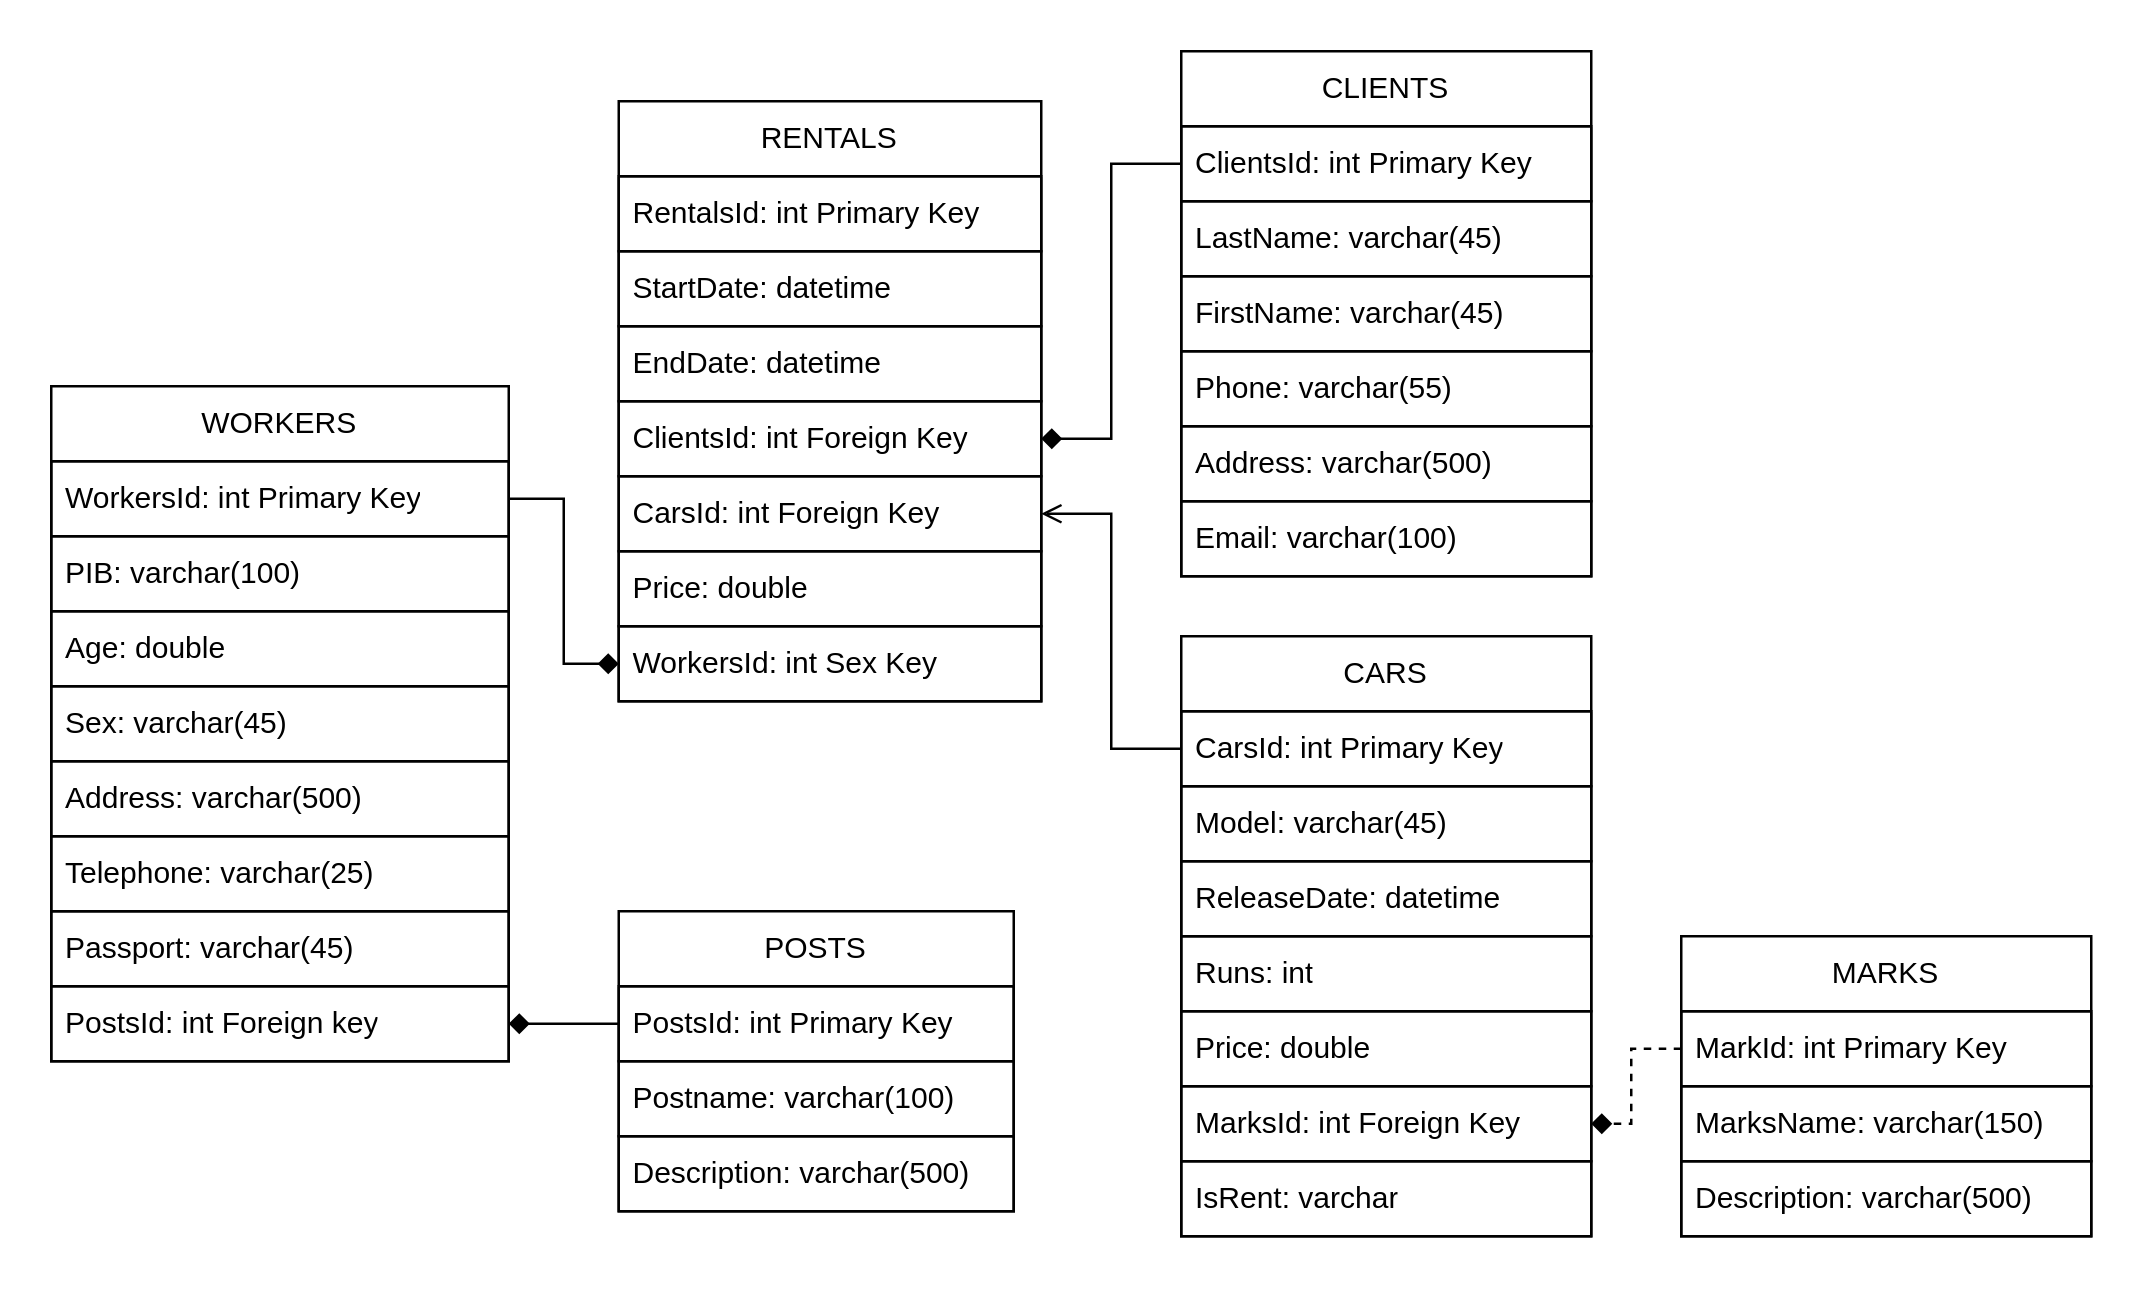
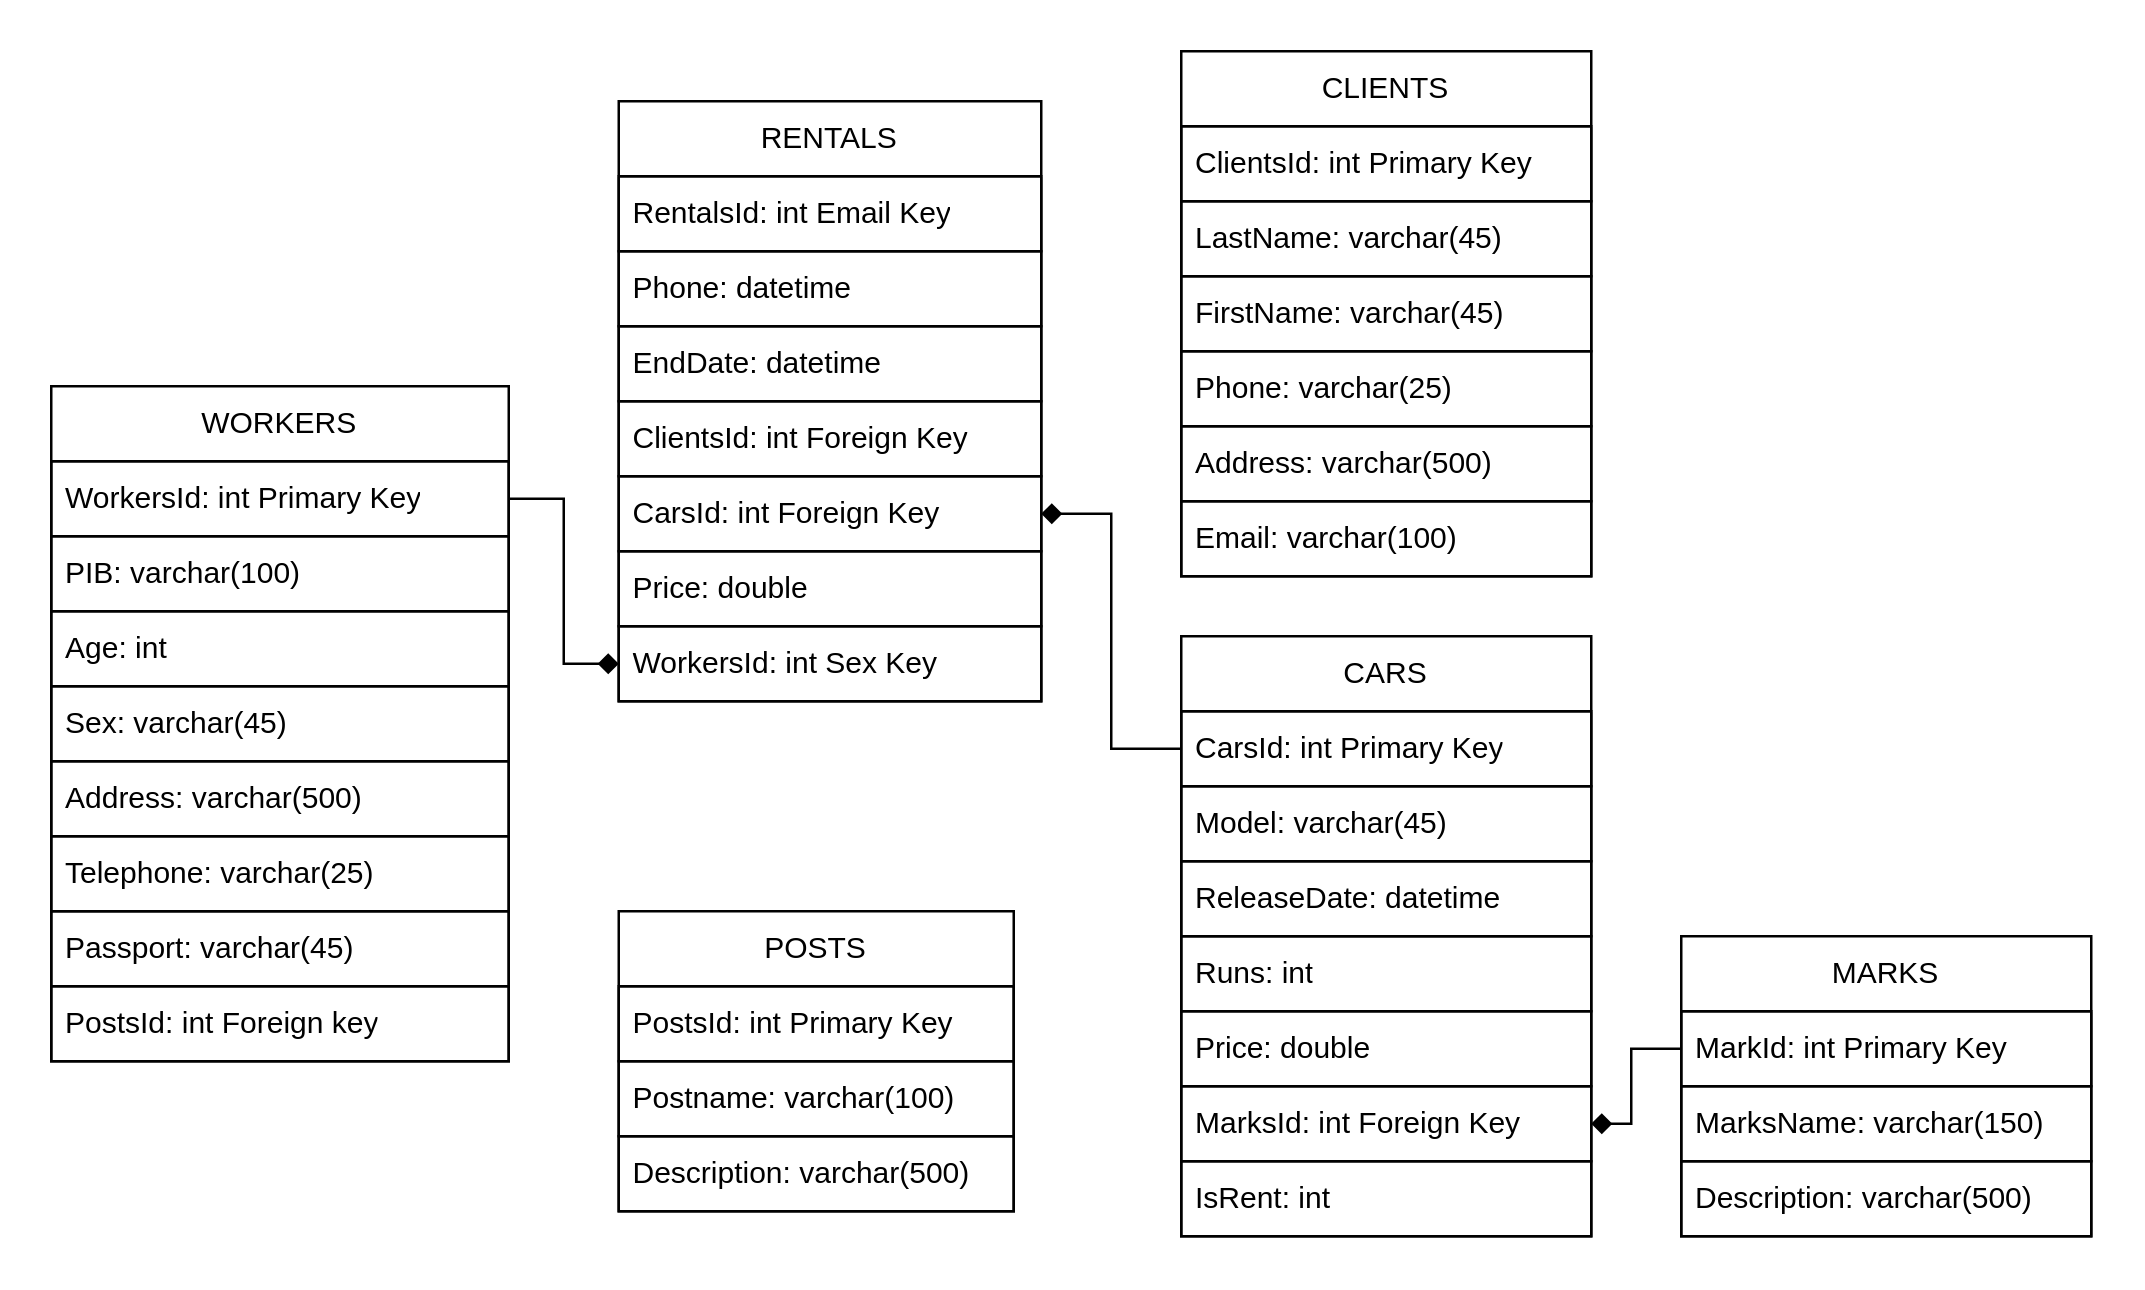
(825, 214) -> (804, 214)
(782, 289) -> (748, 289)
(1111, 293) -> none
(1340, 389) -> (1340, 389)
(1055, 514) -> (1062, 514)
(147, 649) -> (122, 649)
(571, 1024) -> none
(1631, 1074) -> (1631, 1074)
(1314, 1199) -> (1277, 1199)
